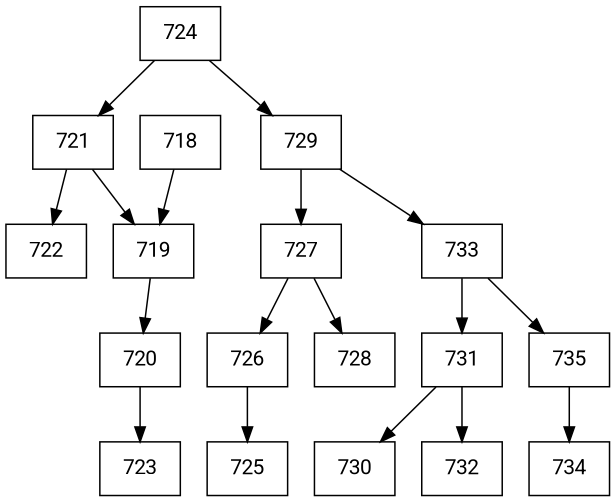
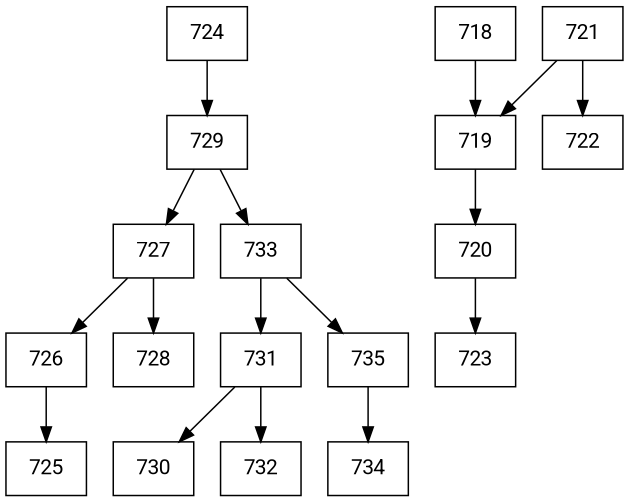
(132, 83) -> none
